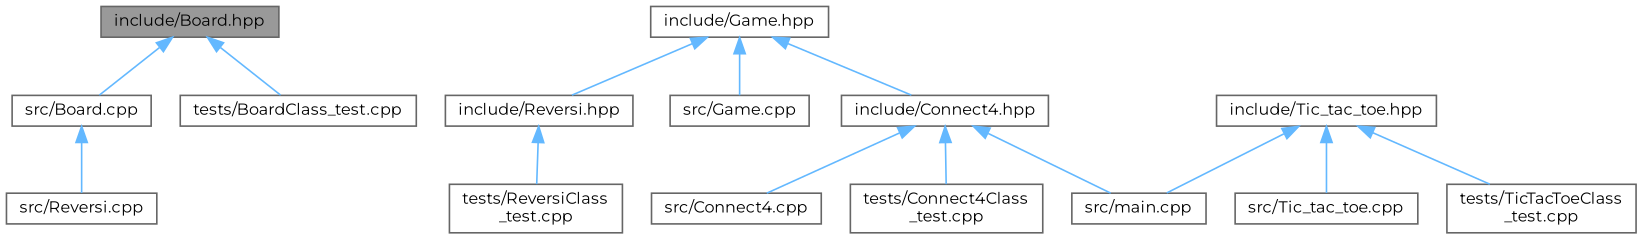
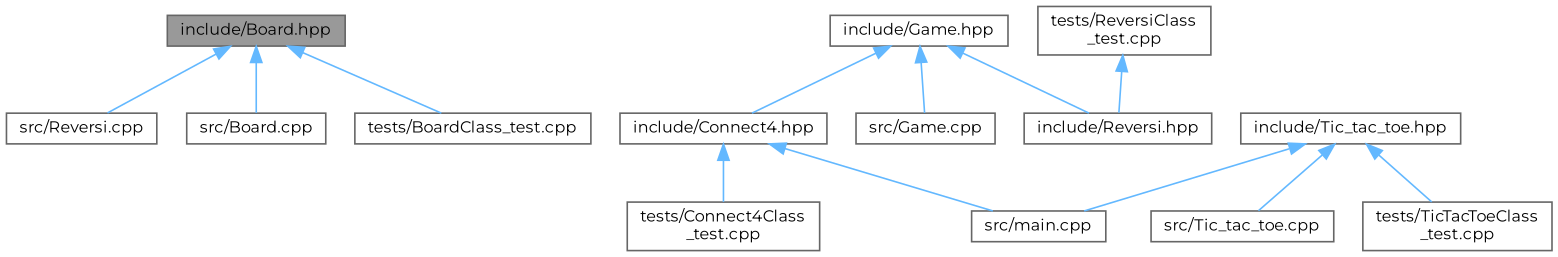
(537, 163) -> (1120, 92)
(82, 168) -> (162, 83)
(736, 209) -> none
